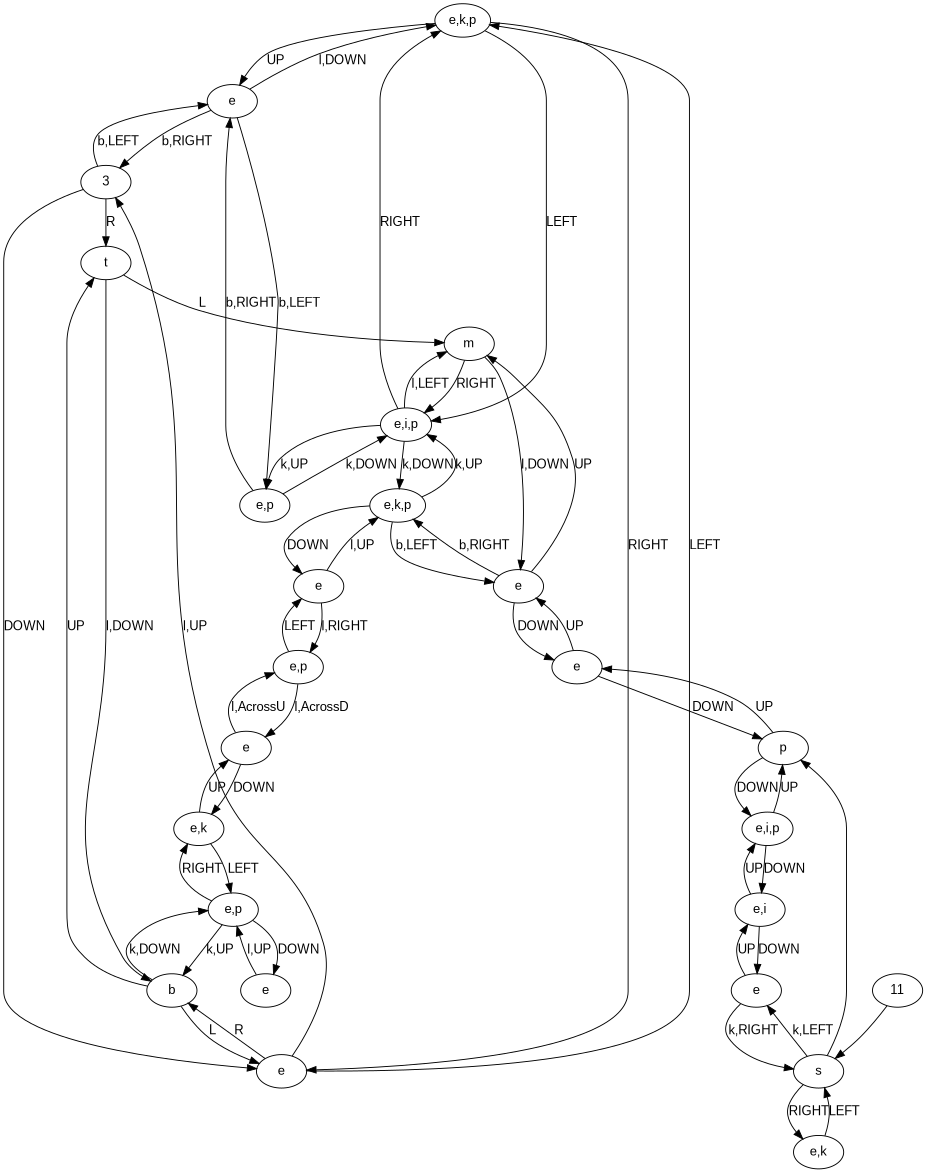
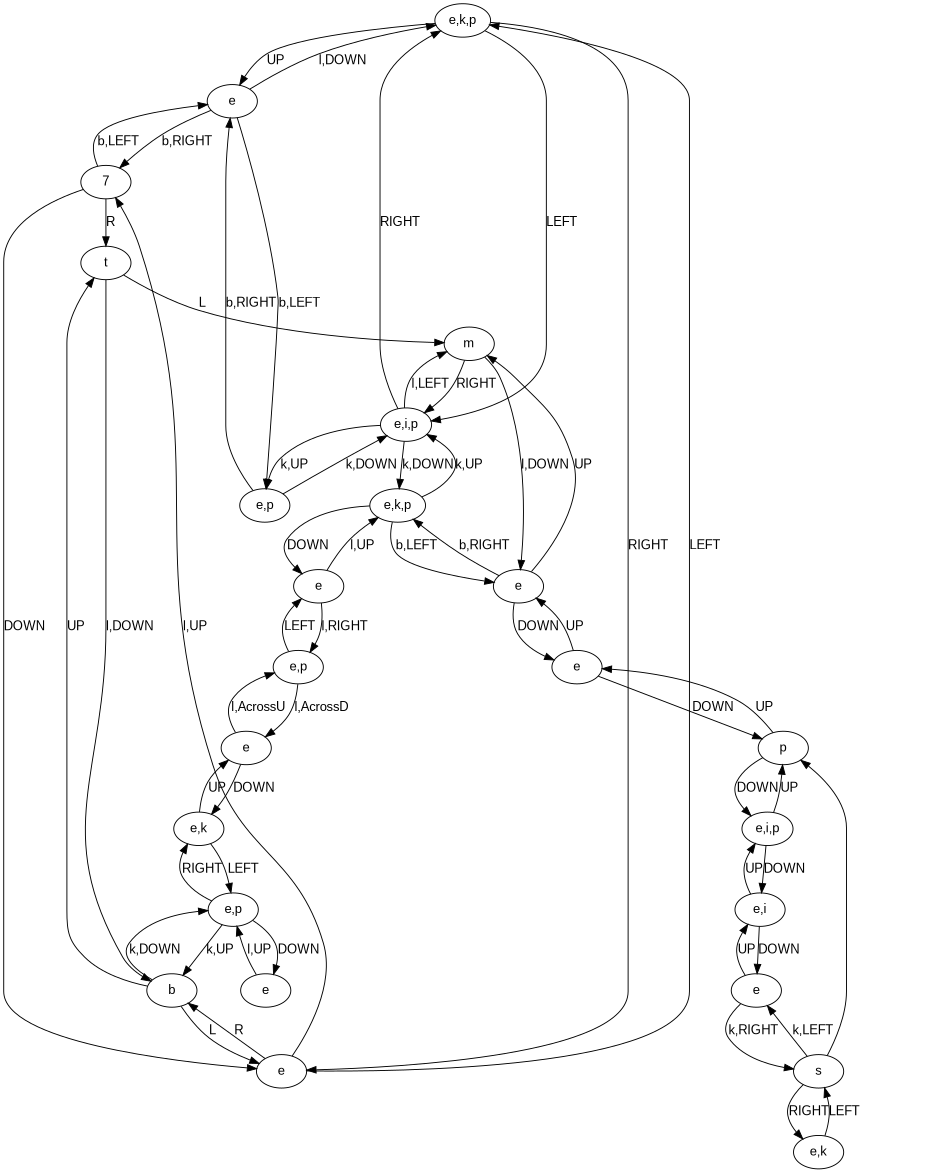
(106, 182) -> (106, 182)
(898, 990) -> none
